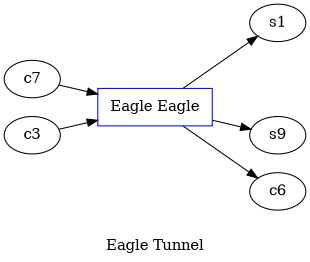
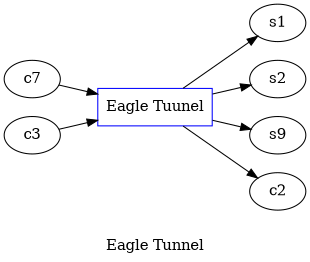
none -> (278, 79)
(155, 107) -> (155, 107)
(278, 191) -> (278, 191)
